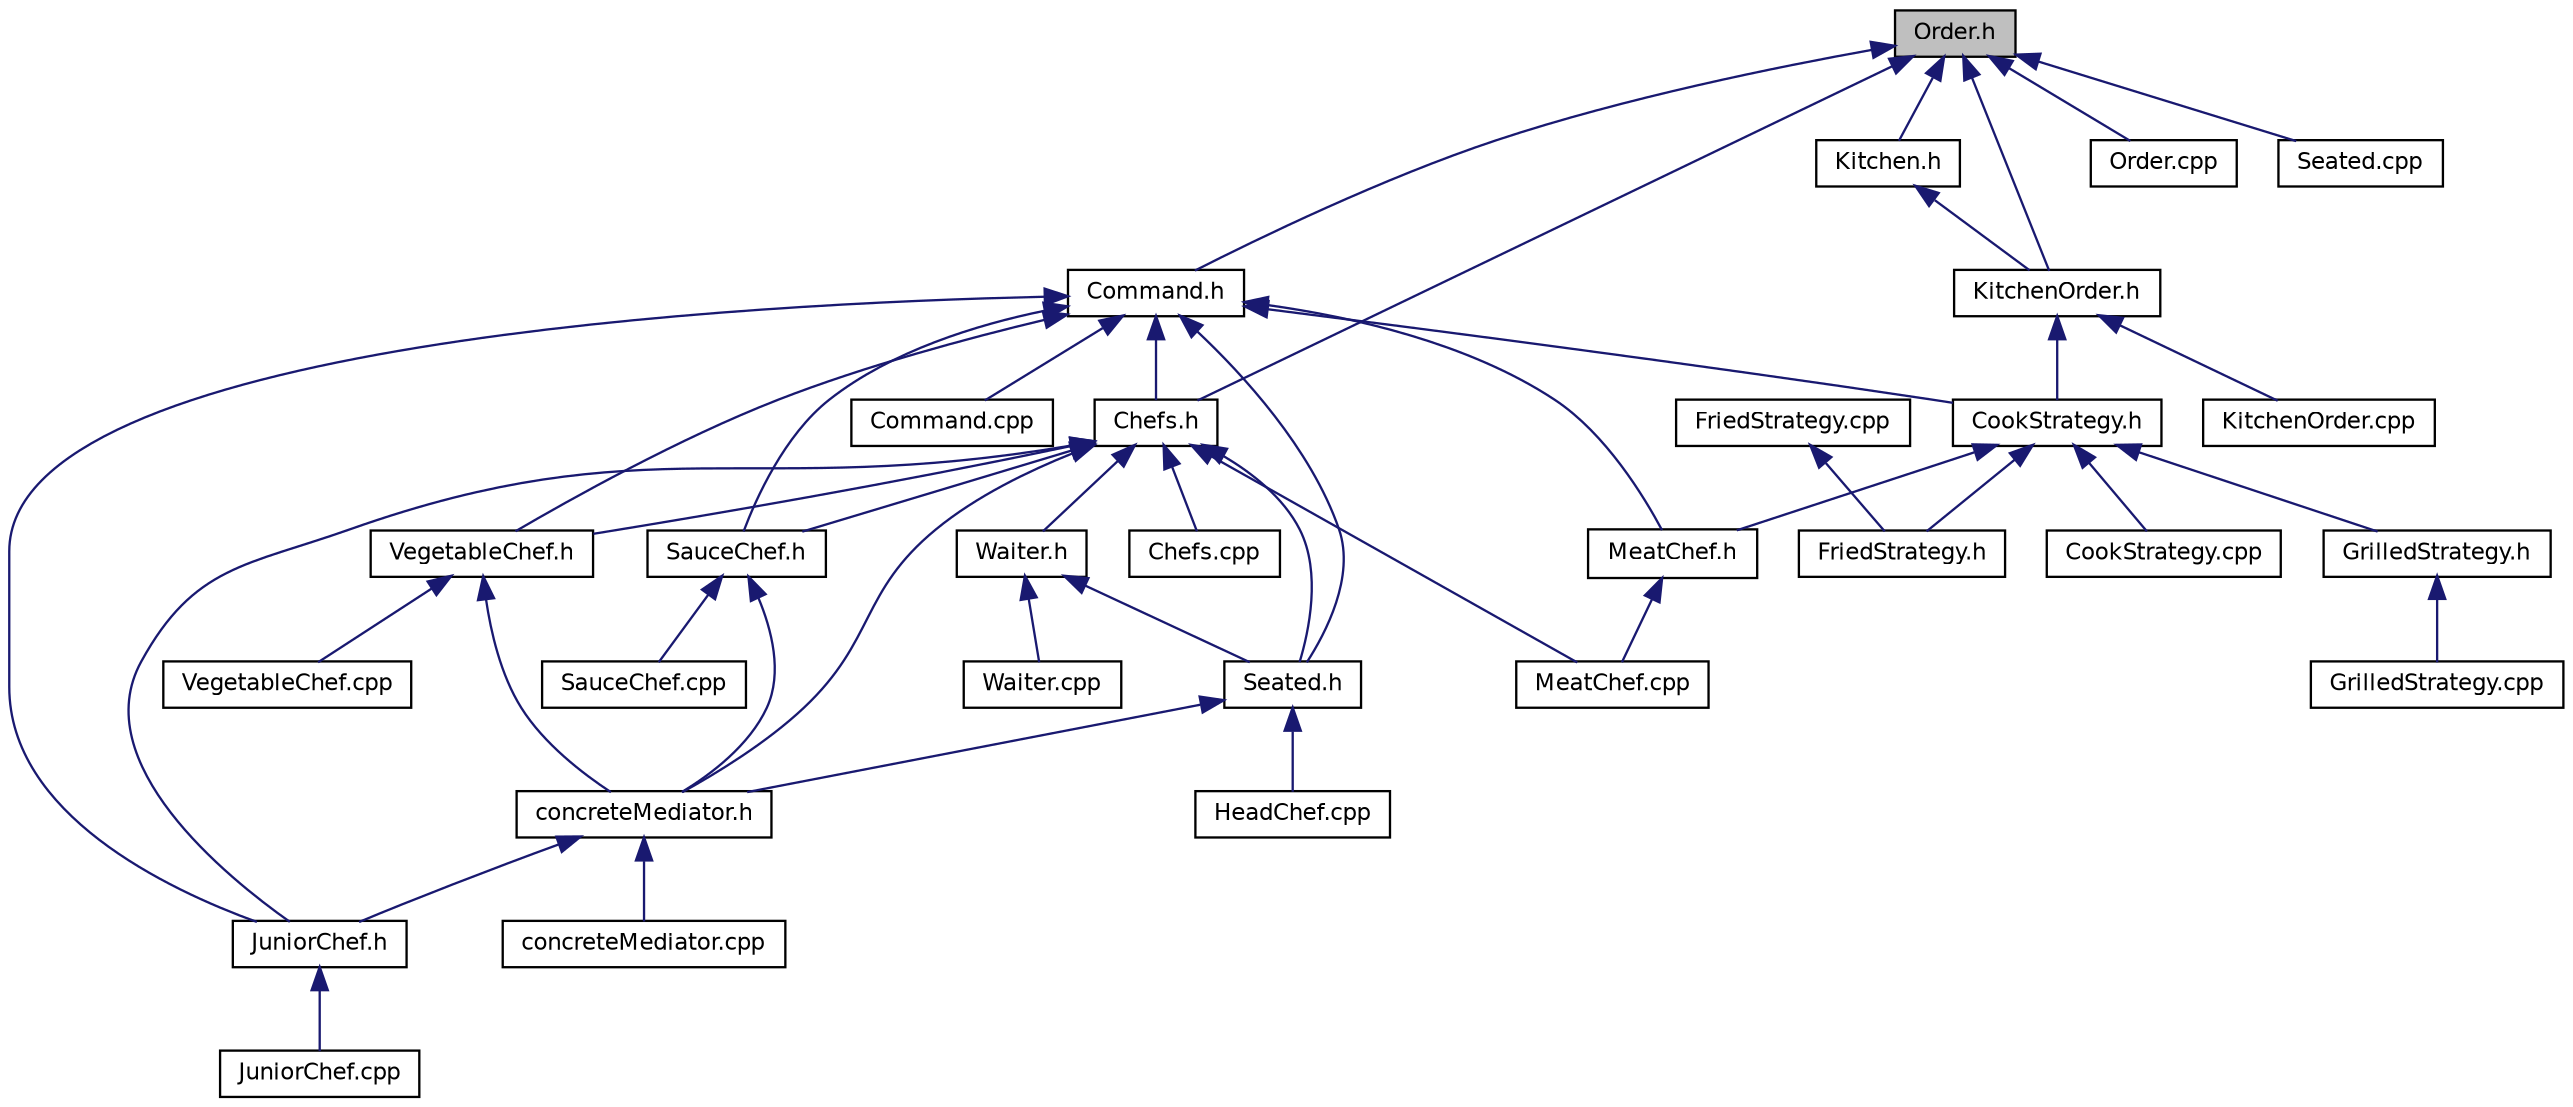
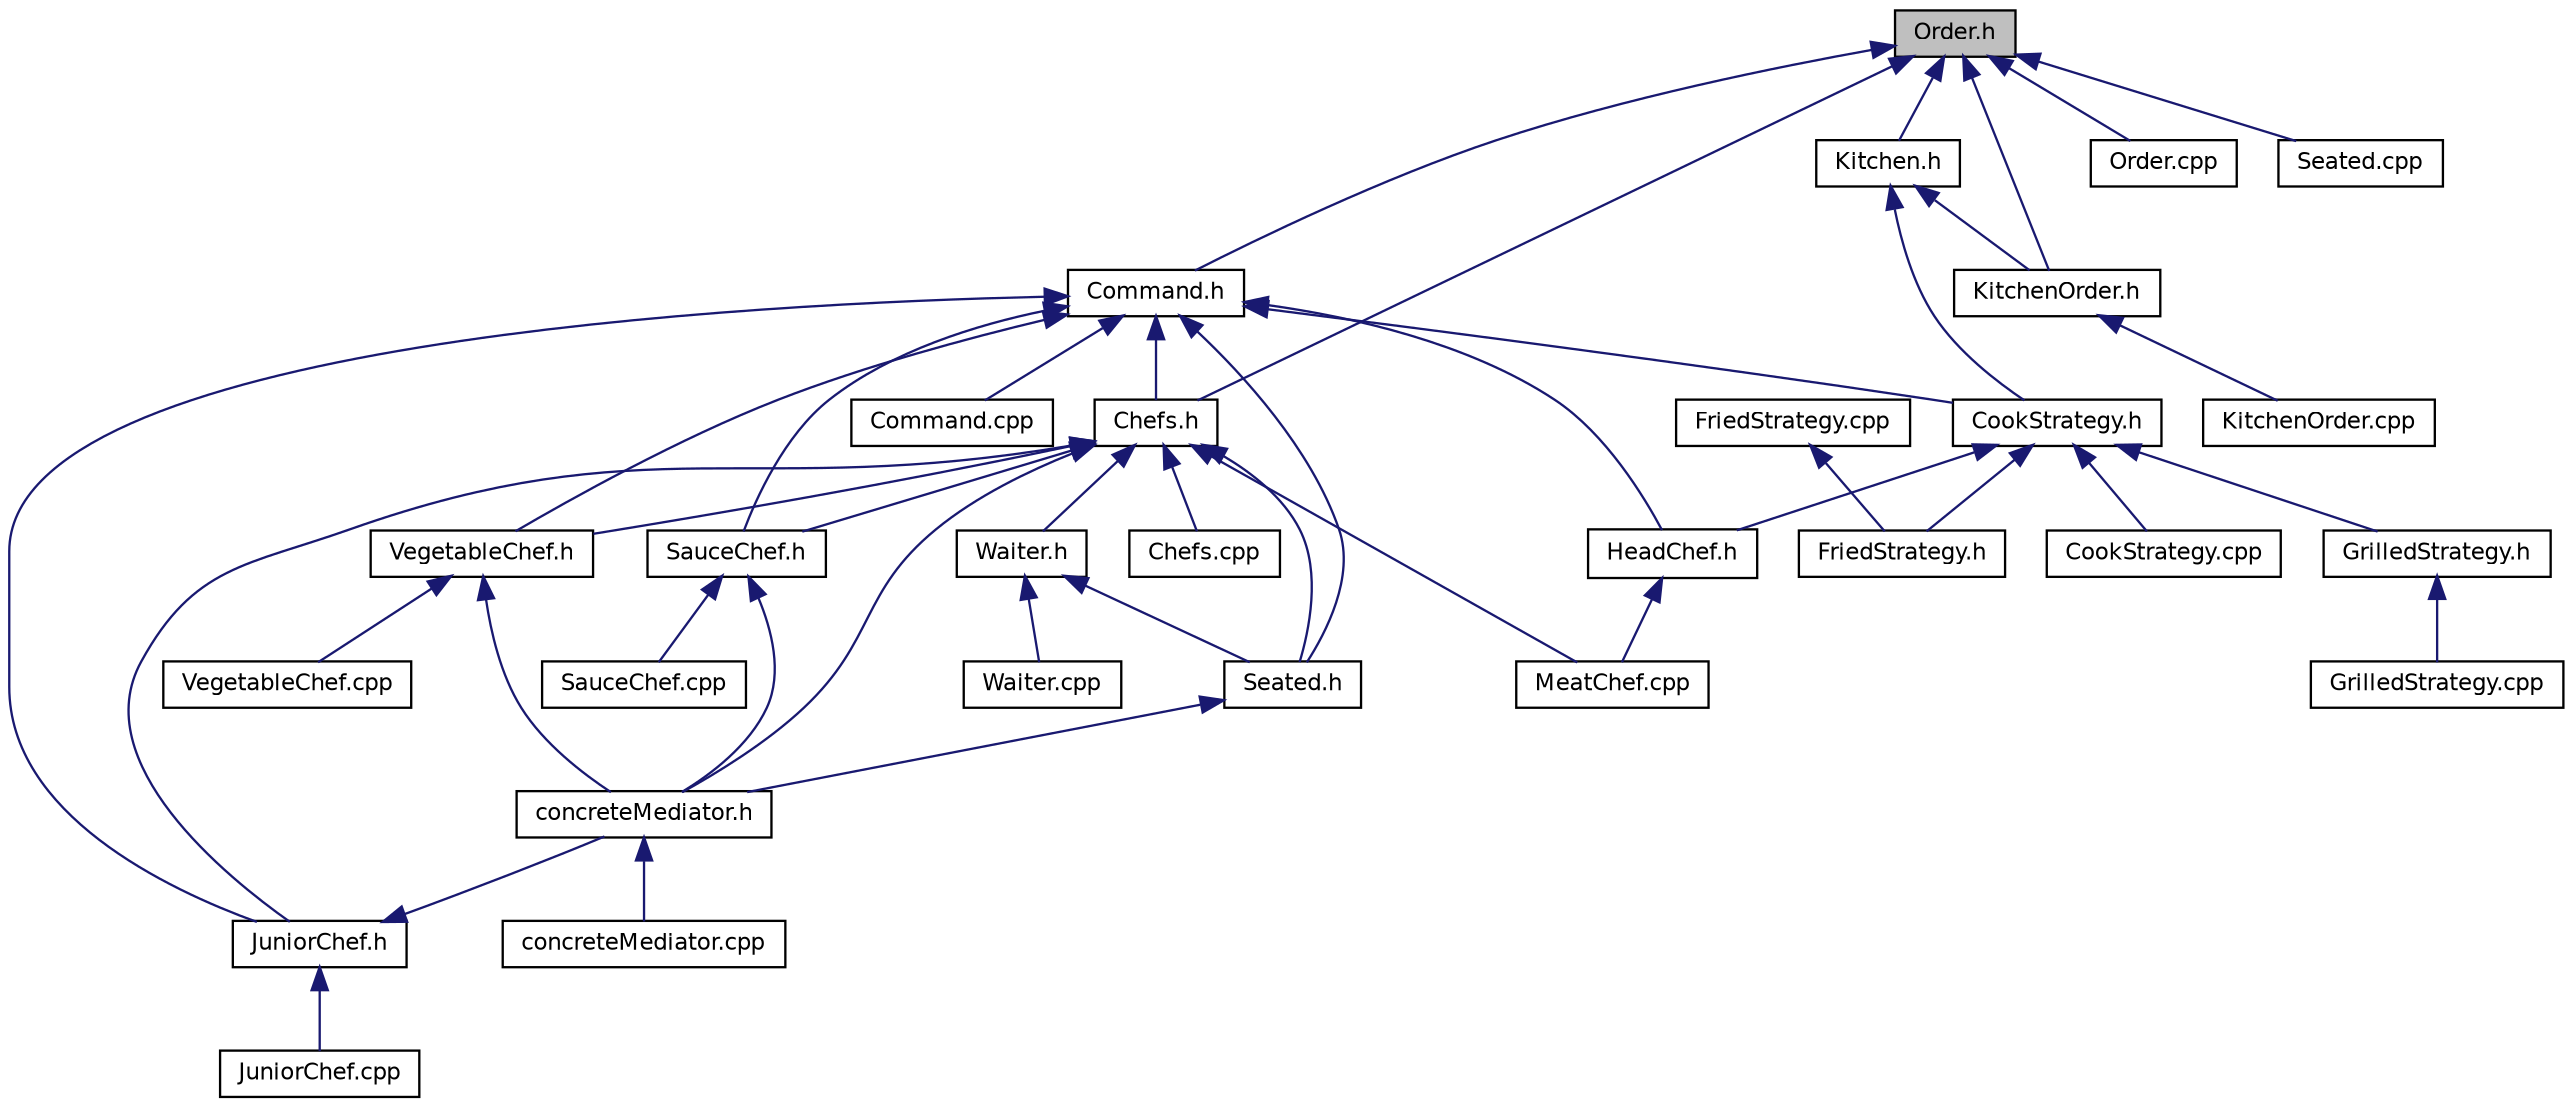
(2057, 370) -> (1937, 320)
(1673, 554) -> (1673, 554)
(1293, 814) -> none
(459, 882) -> (505, 876)
